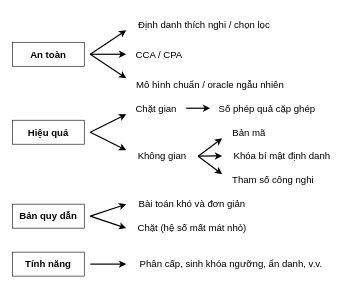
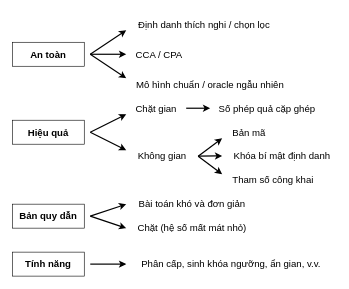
(273, 180) -> (273, 180)
(231, 264) -> (231, 264)
